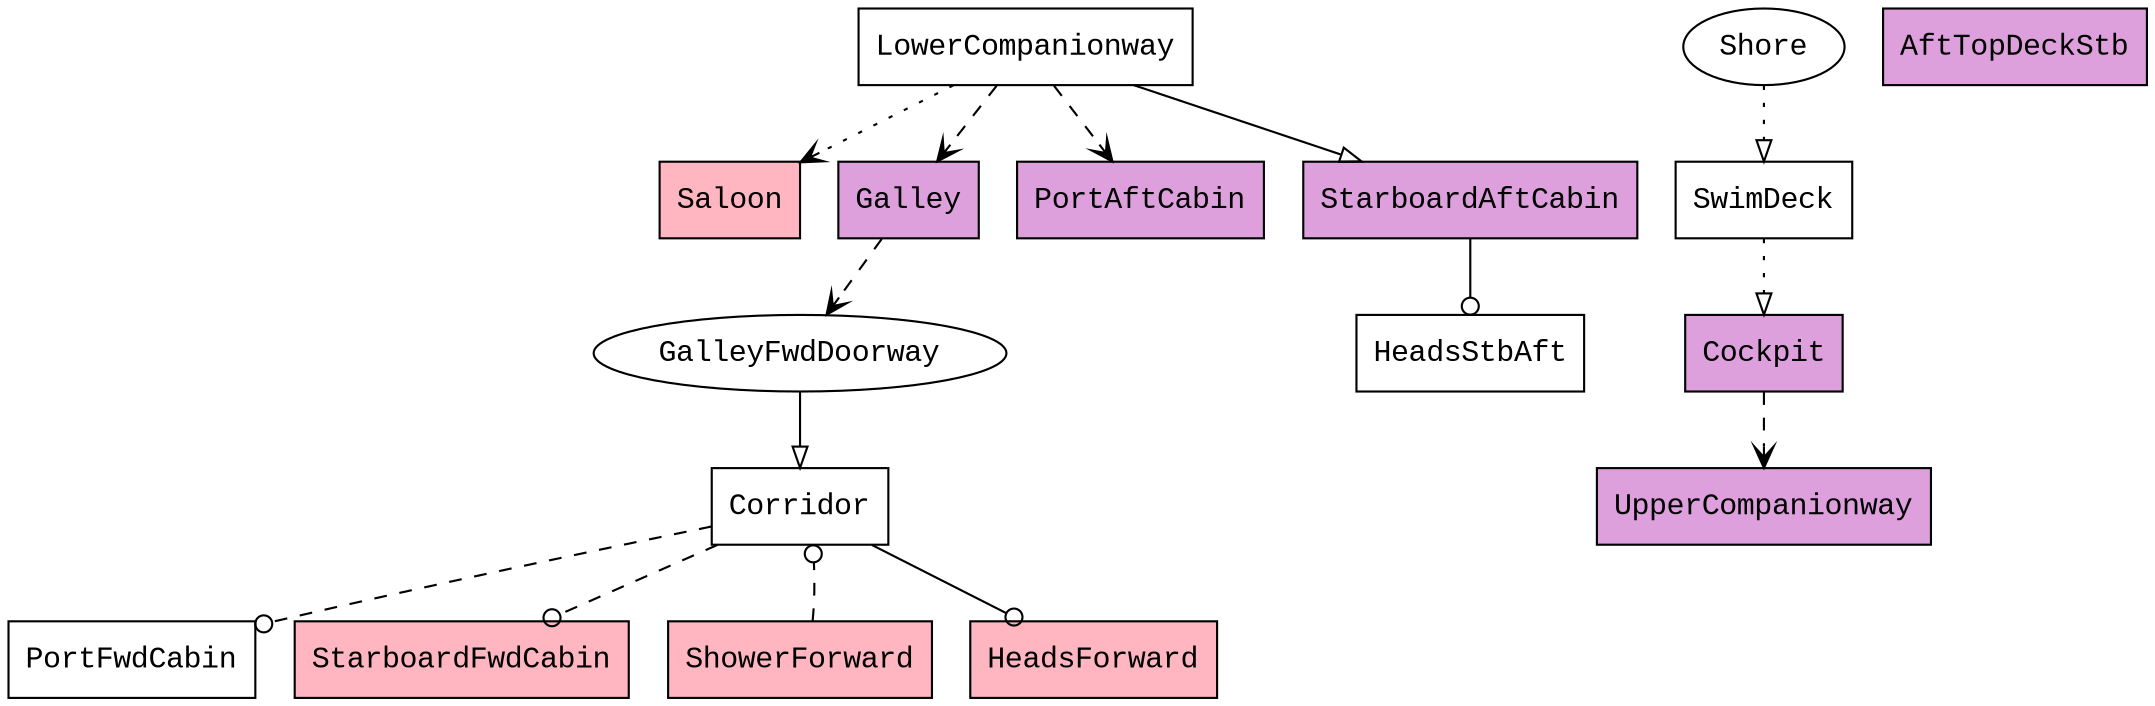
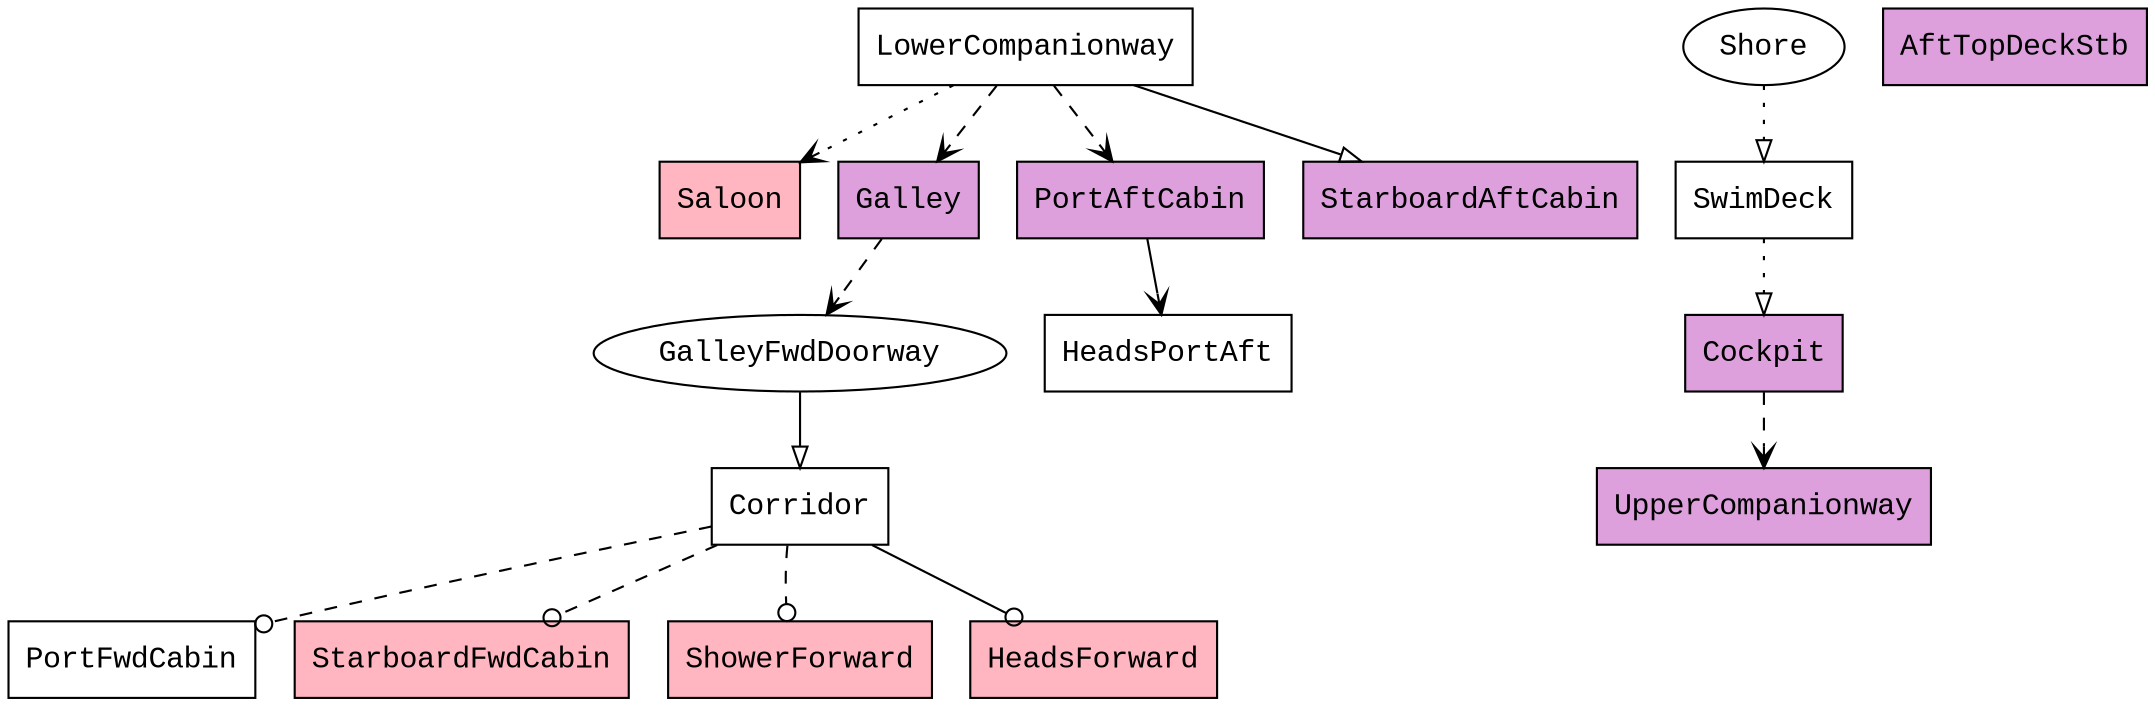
none -> (1168, 353)
(1470, 353) -> none
(814, 592) -> (786, 575)
